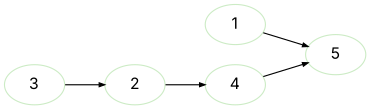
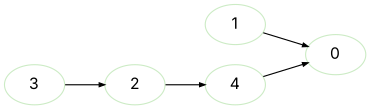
(336, 55) -> (336, 55)
